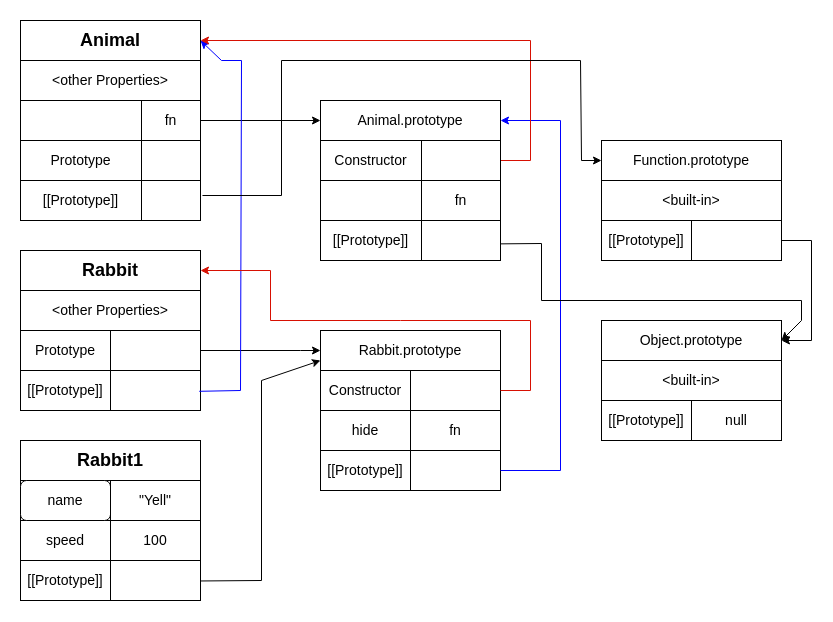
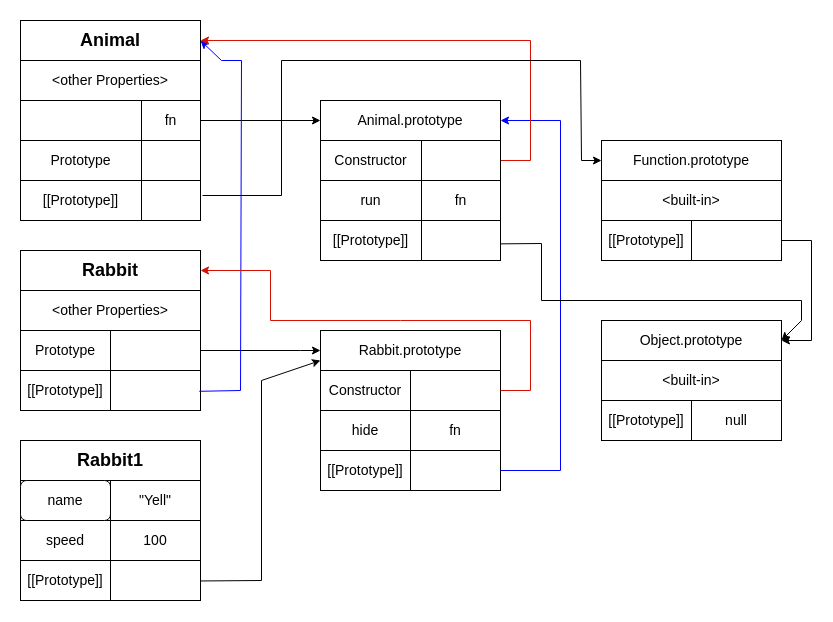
none -> (371, 201)
